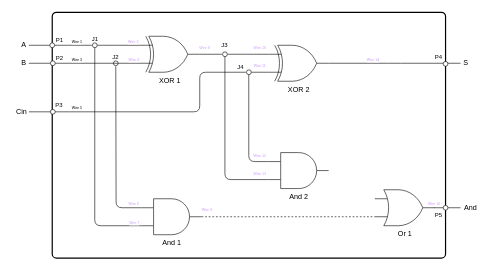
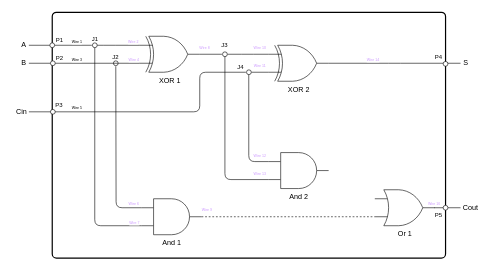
(471, 208) -> (471, 208)
